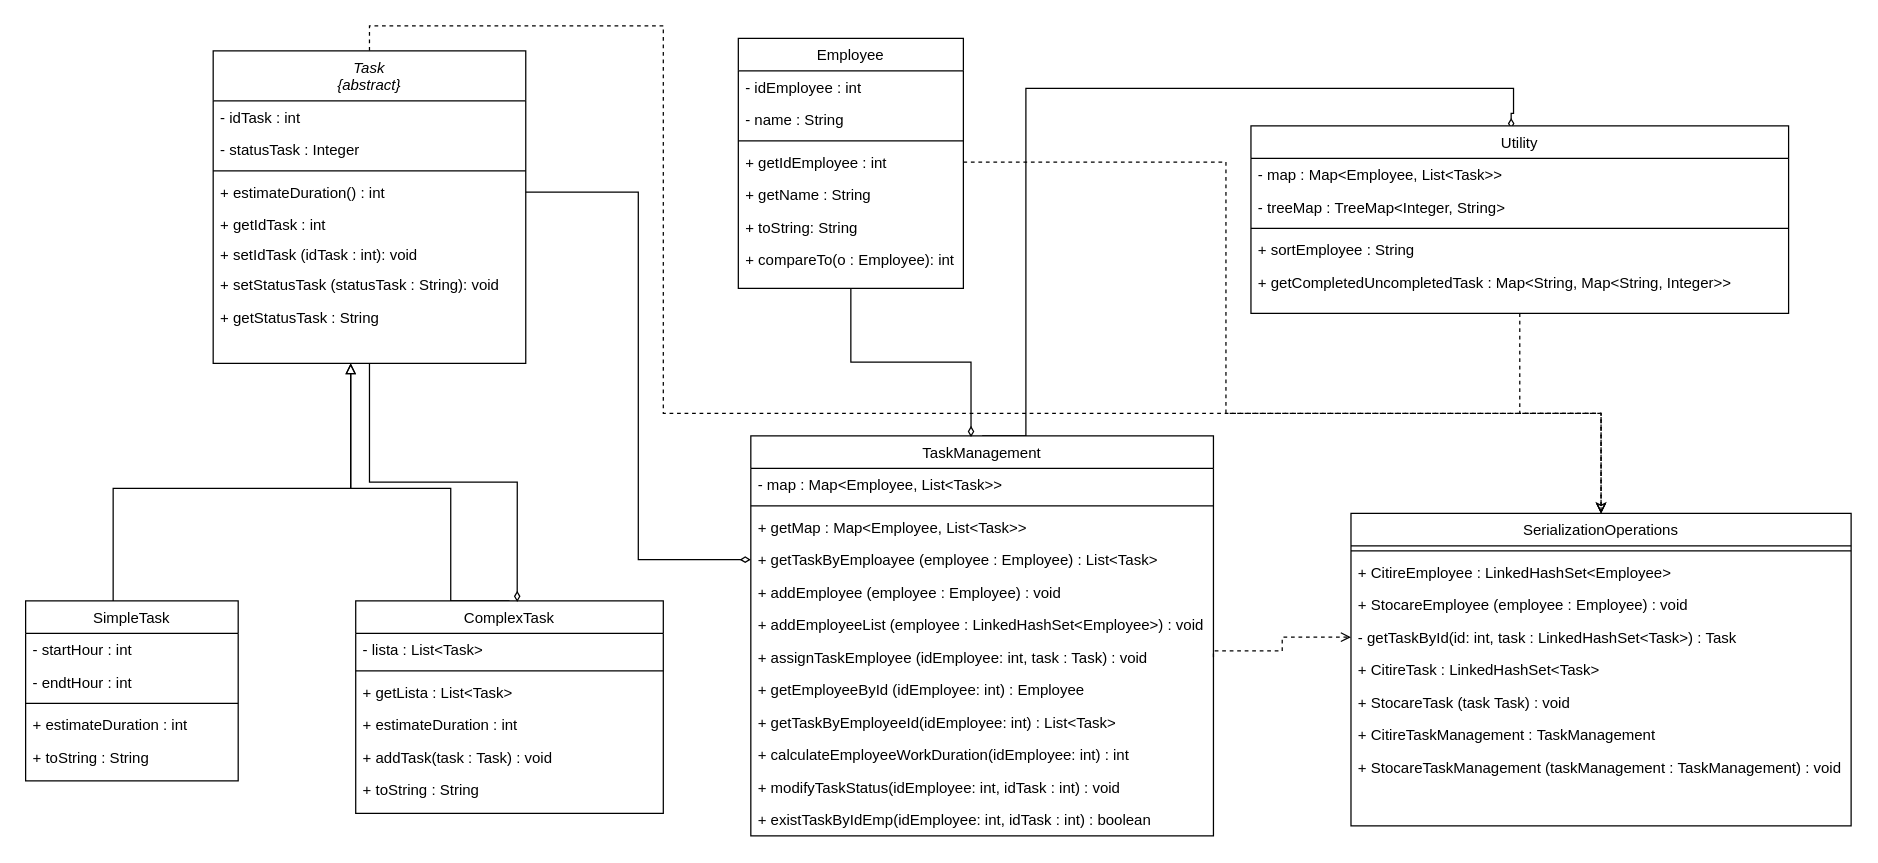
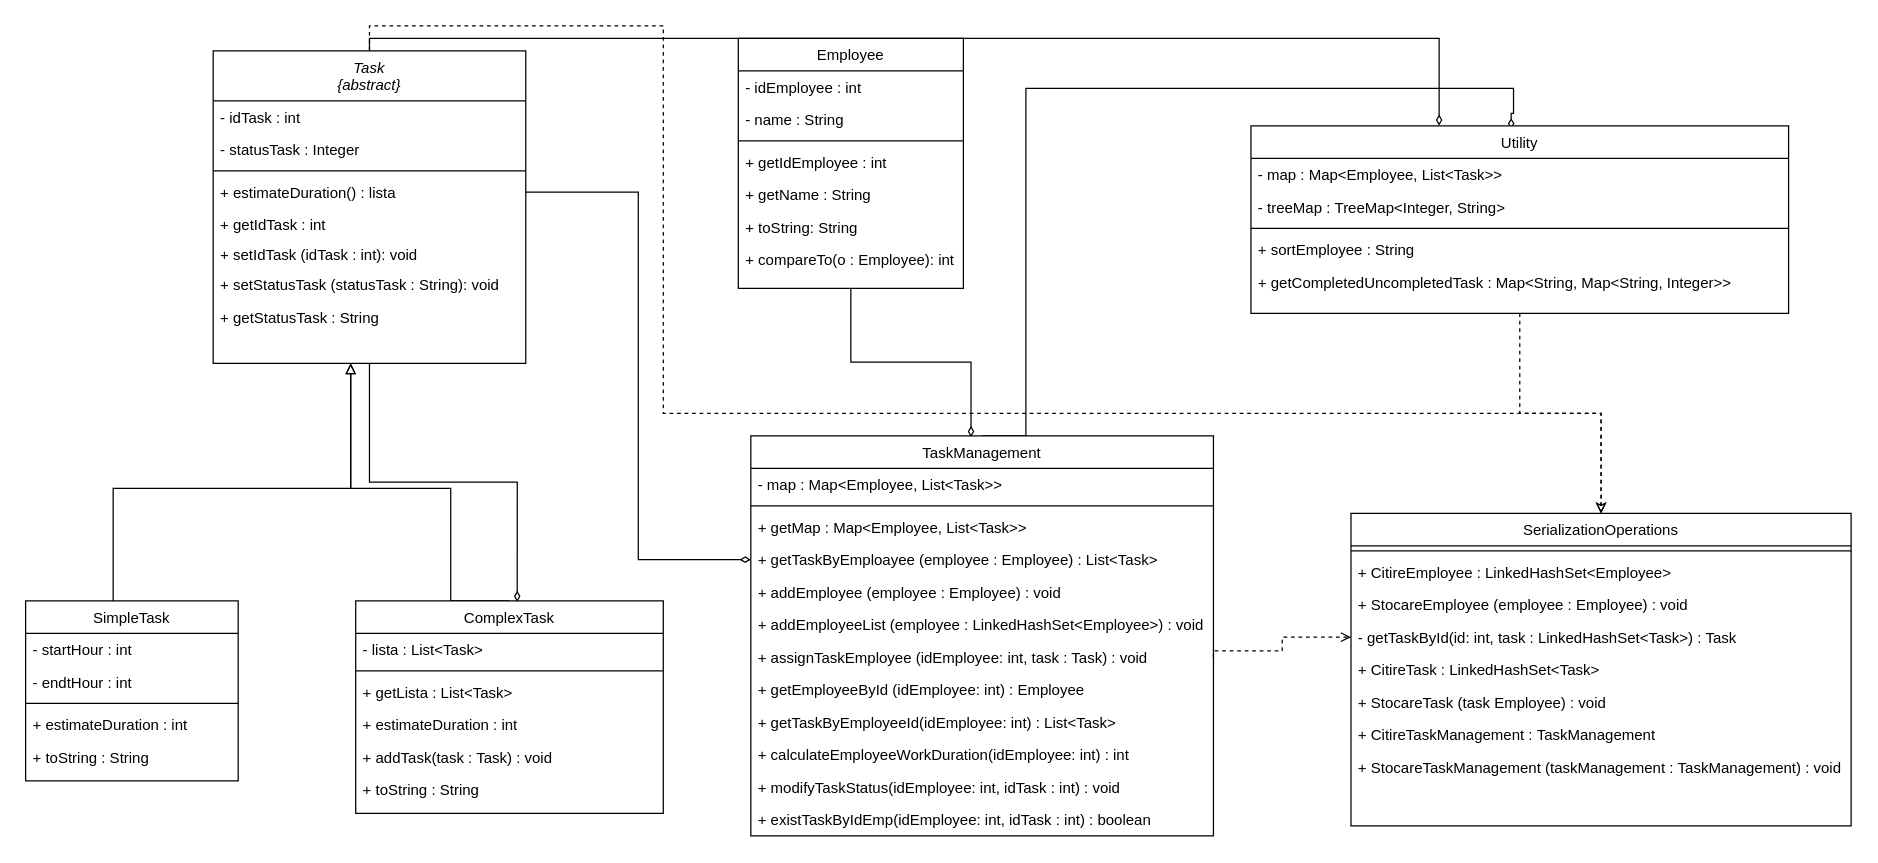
none -> (1239, 38)
(1220, 162) -> none
(319, 193) -> (326, 193)
(1480, 703) -> (1495, 703)
